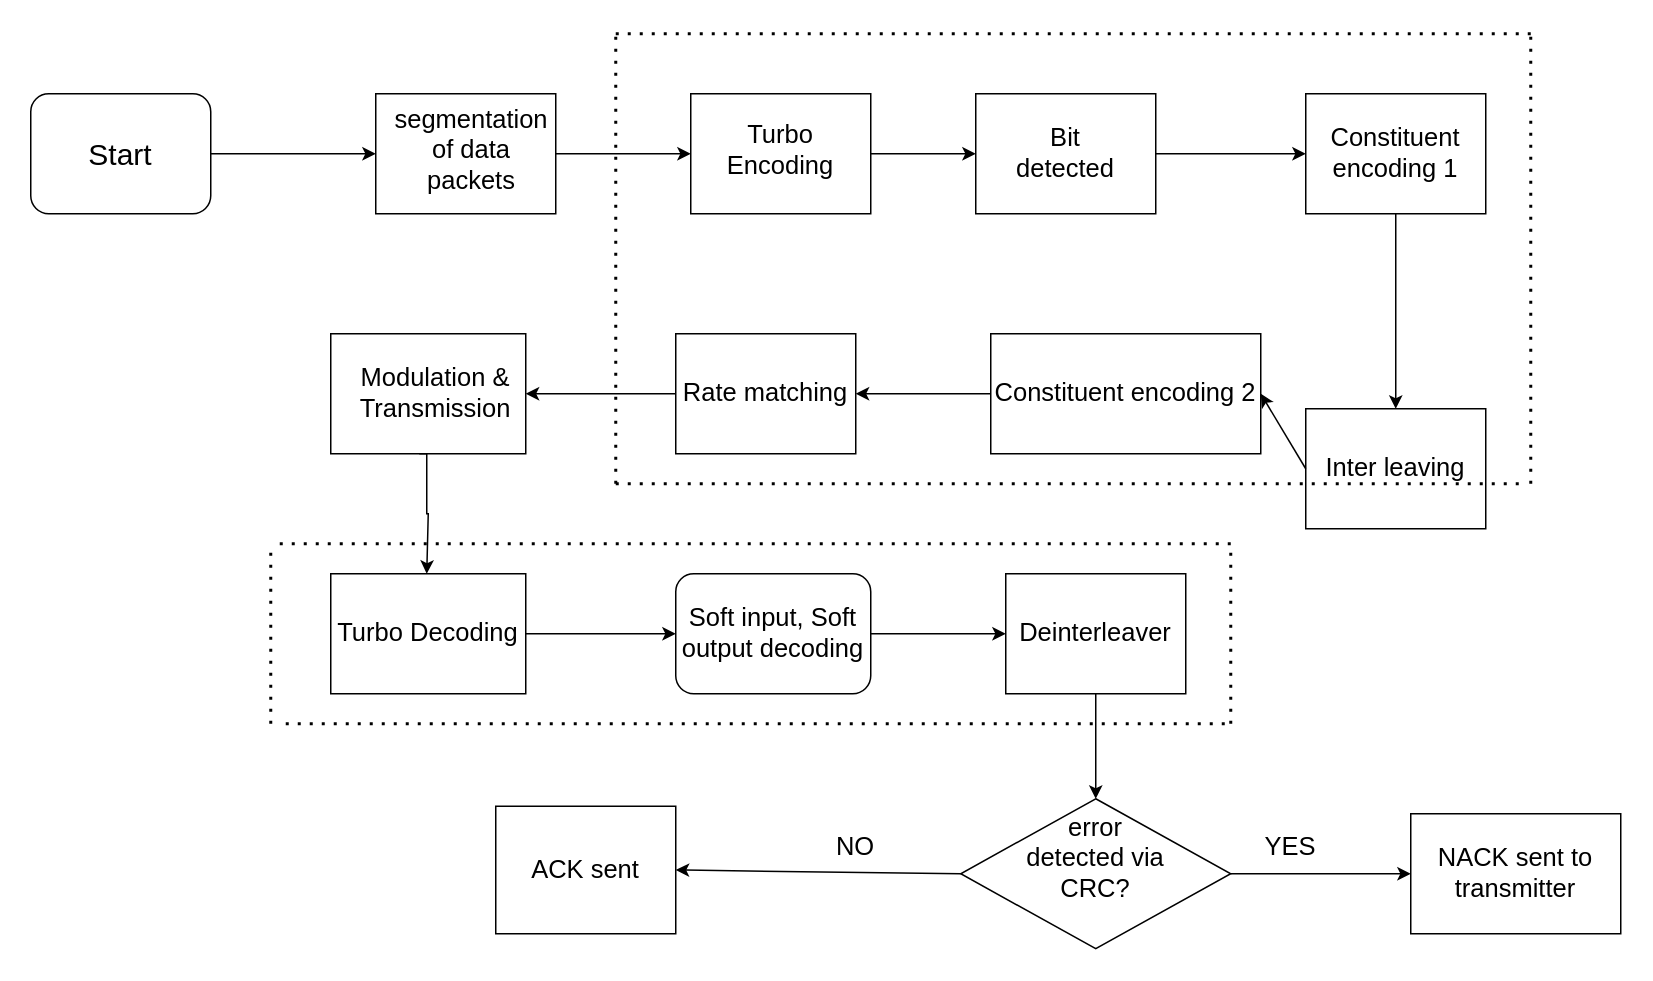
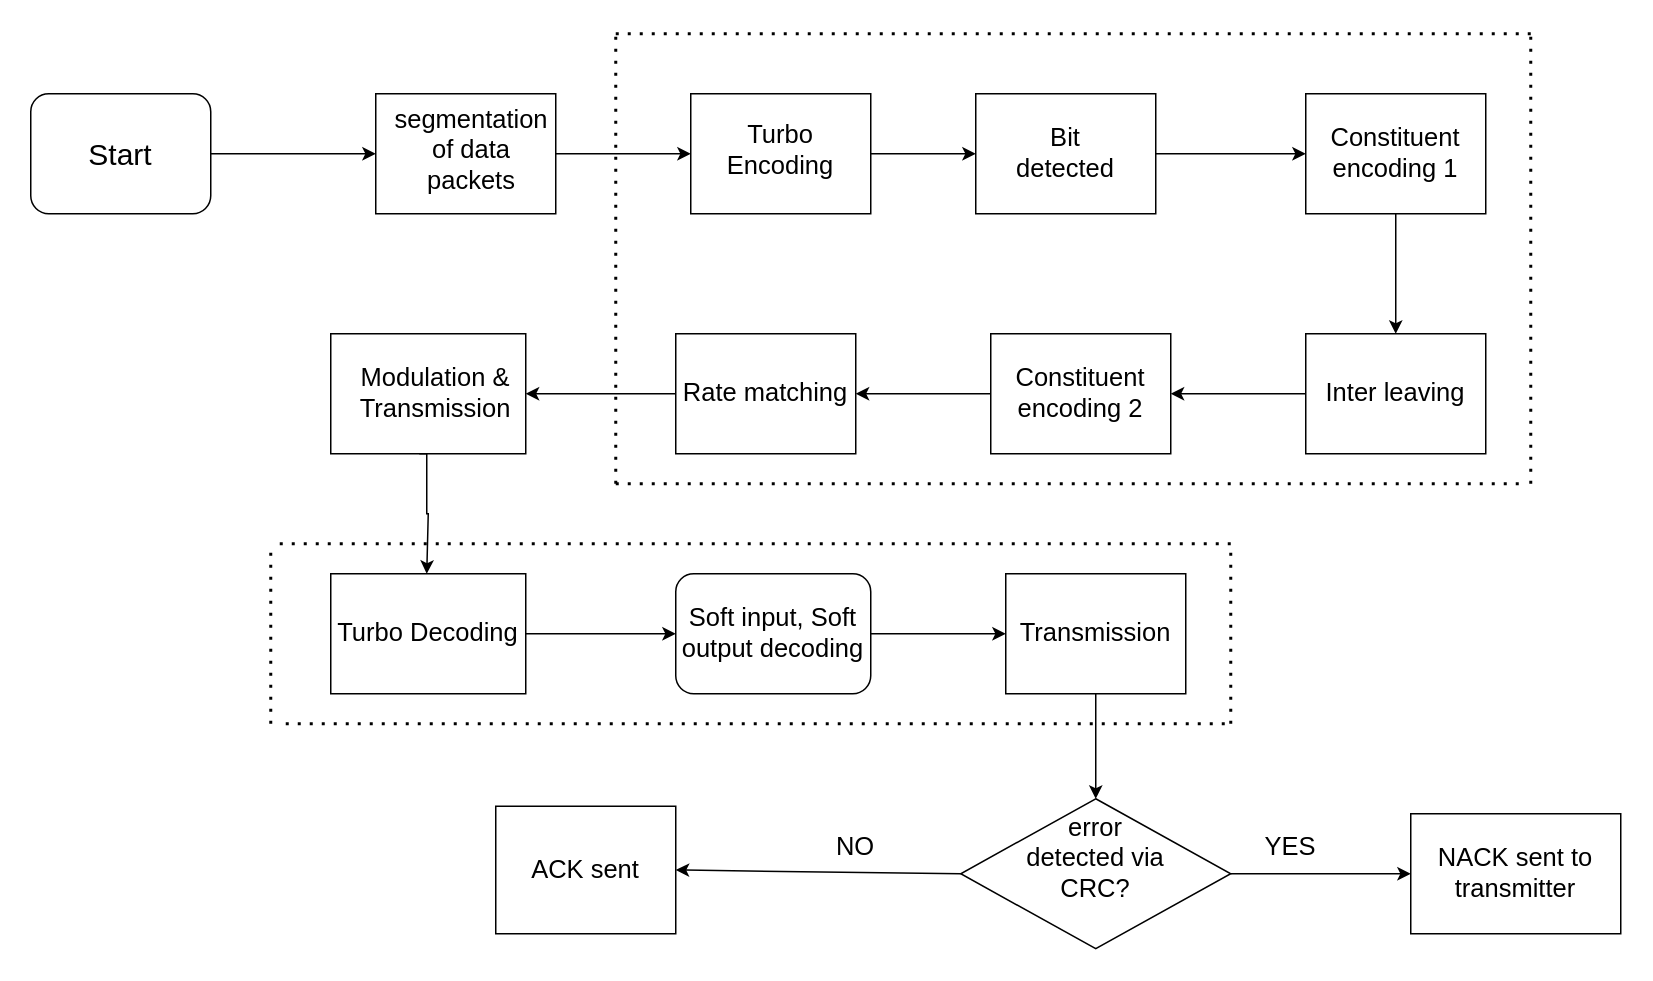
(1126, 394) -> (1081, 394)
(1396, 469) -> (1396, 394)
(1096, 634) -> (1096, 634)
